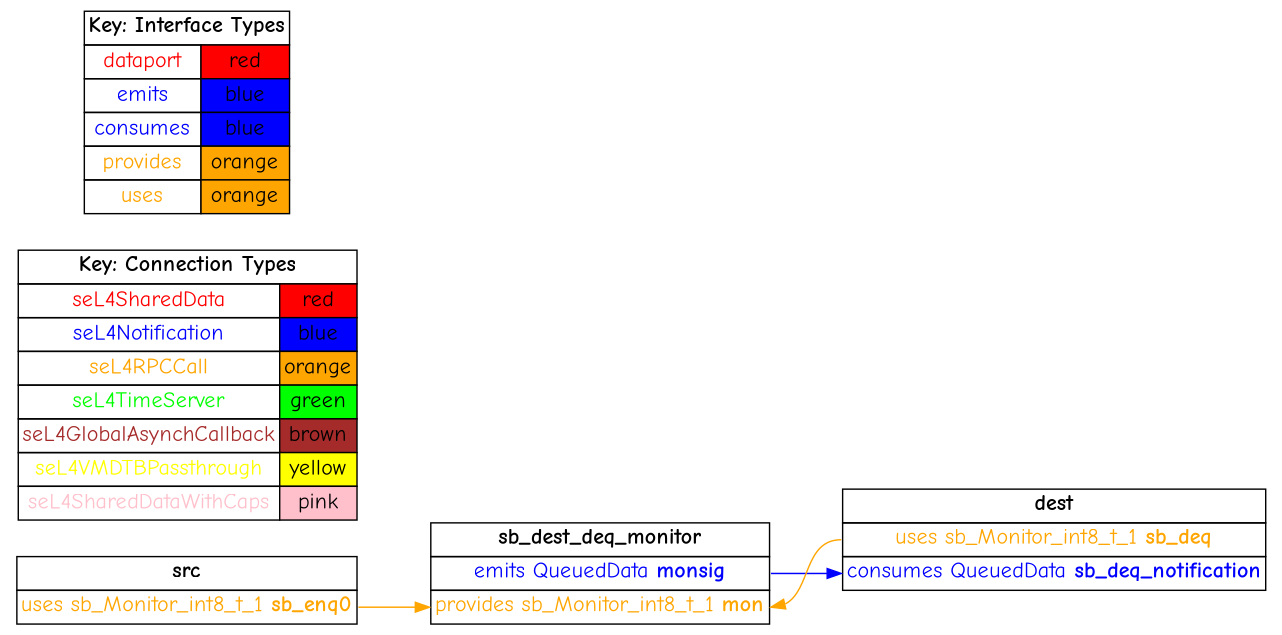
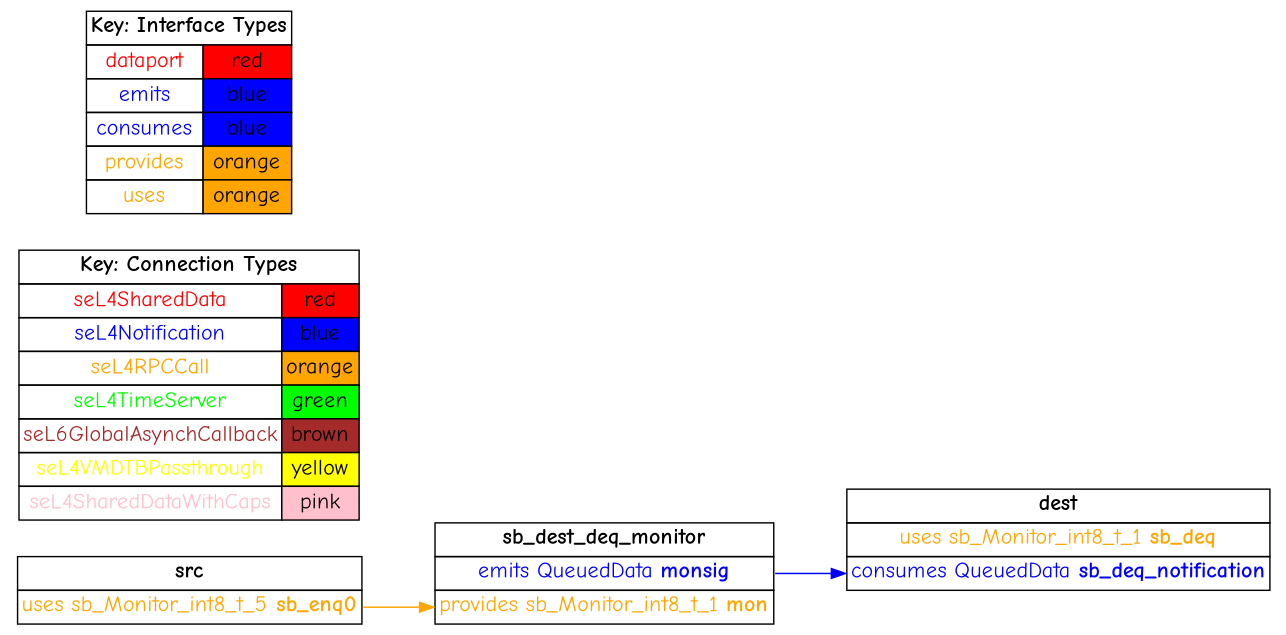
(149, 434) -> (150, 434)
(810, 565) -> none
(146, 604) -> (149, 604)
